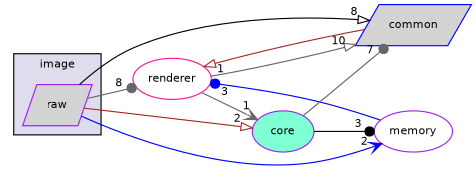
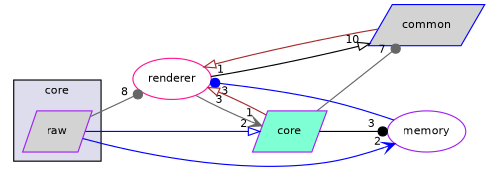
(212, 26) -> none
(278, 63) -> (285, 63)
(57, 65) -> (57, 91)
none -> (243, 103)
(162, 117) -> (167, 131)
(283, 131) -> (290, 131)
